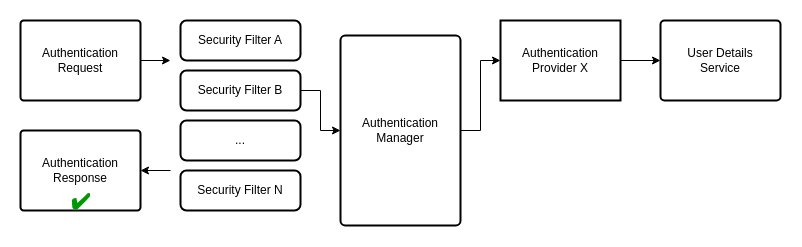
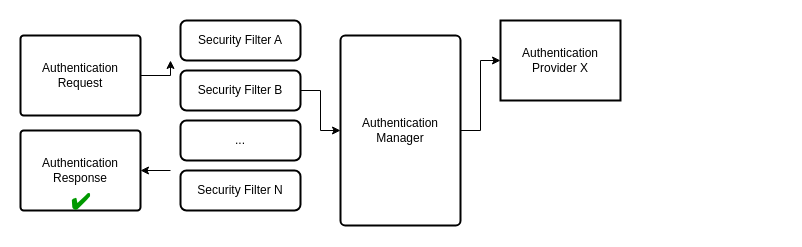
(81, 61) -> (81, 76)
(637, 61) -> none
(721, 61) -> none
